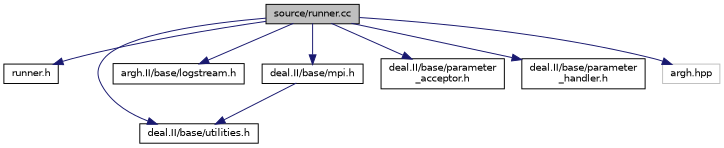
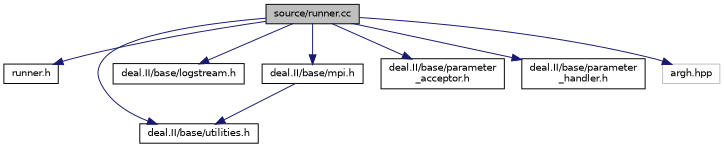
(179, 74) -> (179, 74)
